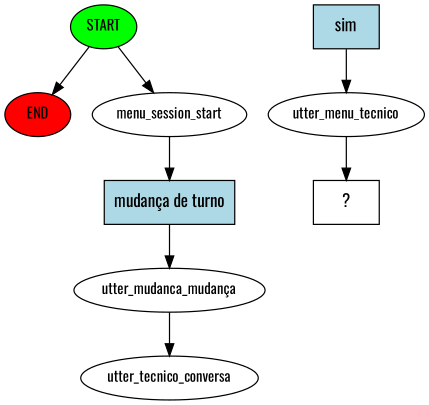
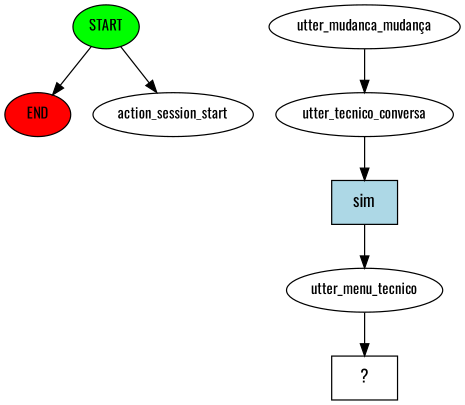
(170, 115) -> (173, 115)
none -> (365, 153)
(170, 202) -> none
